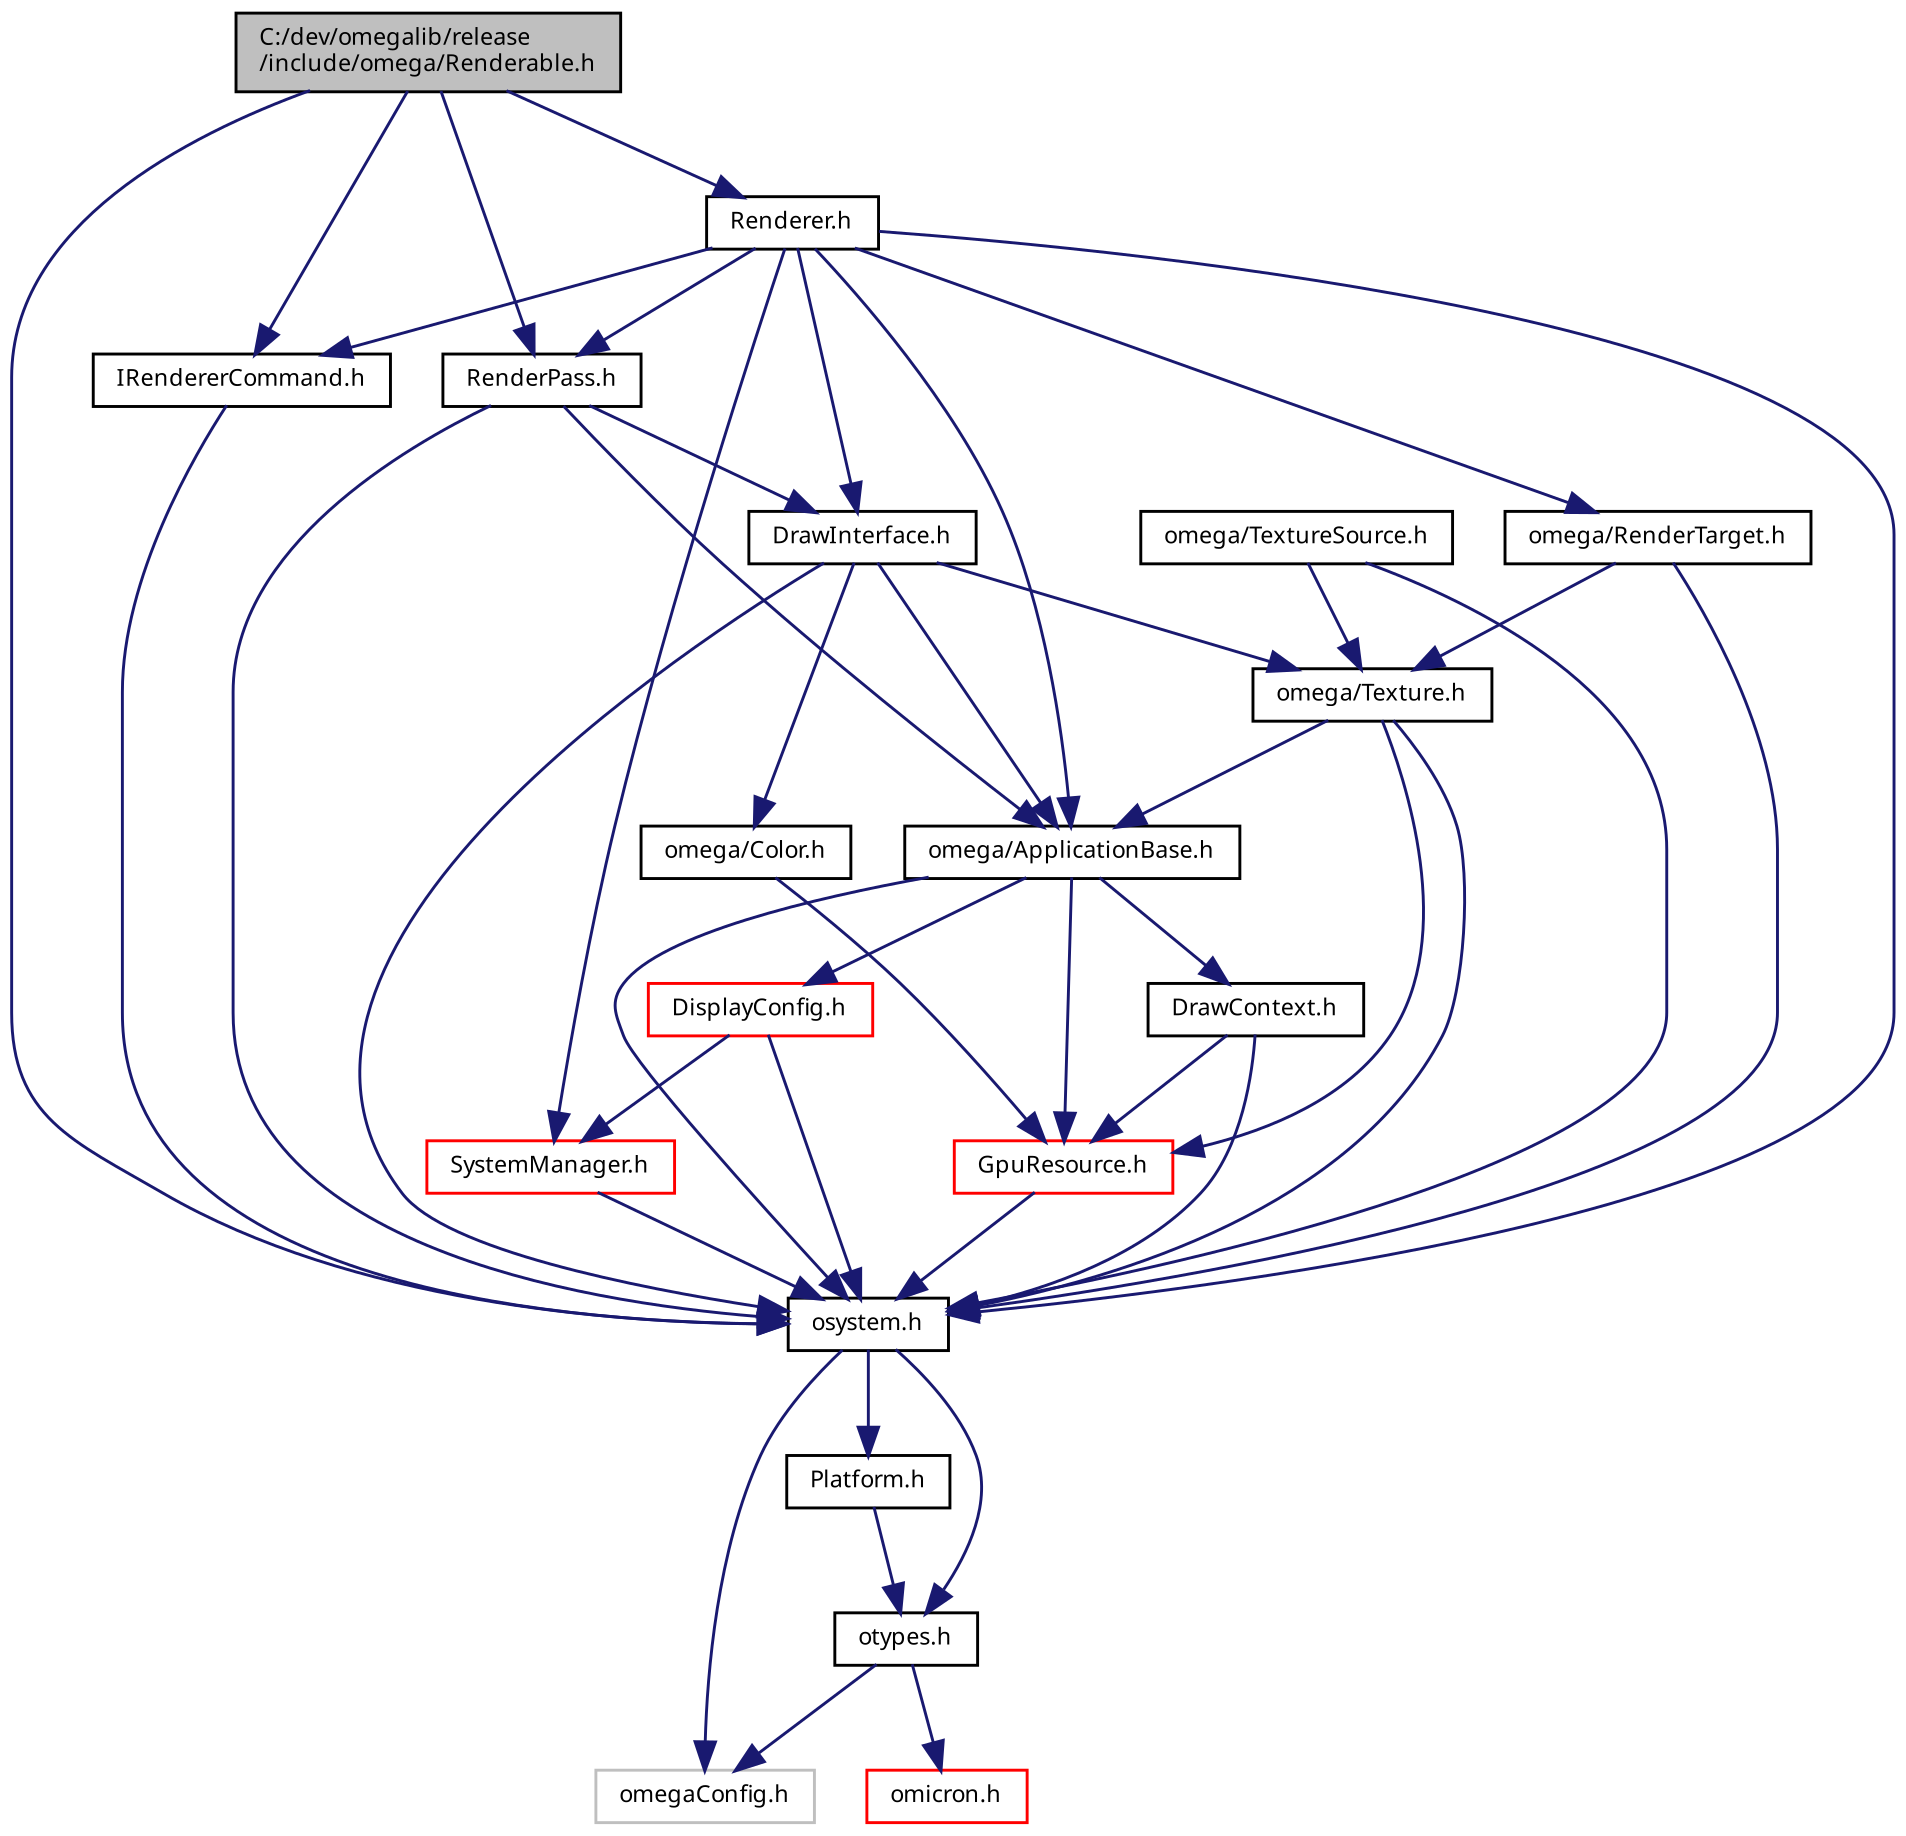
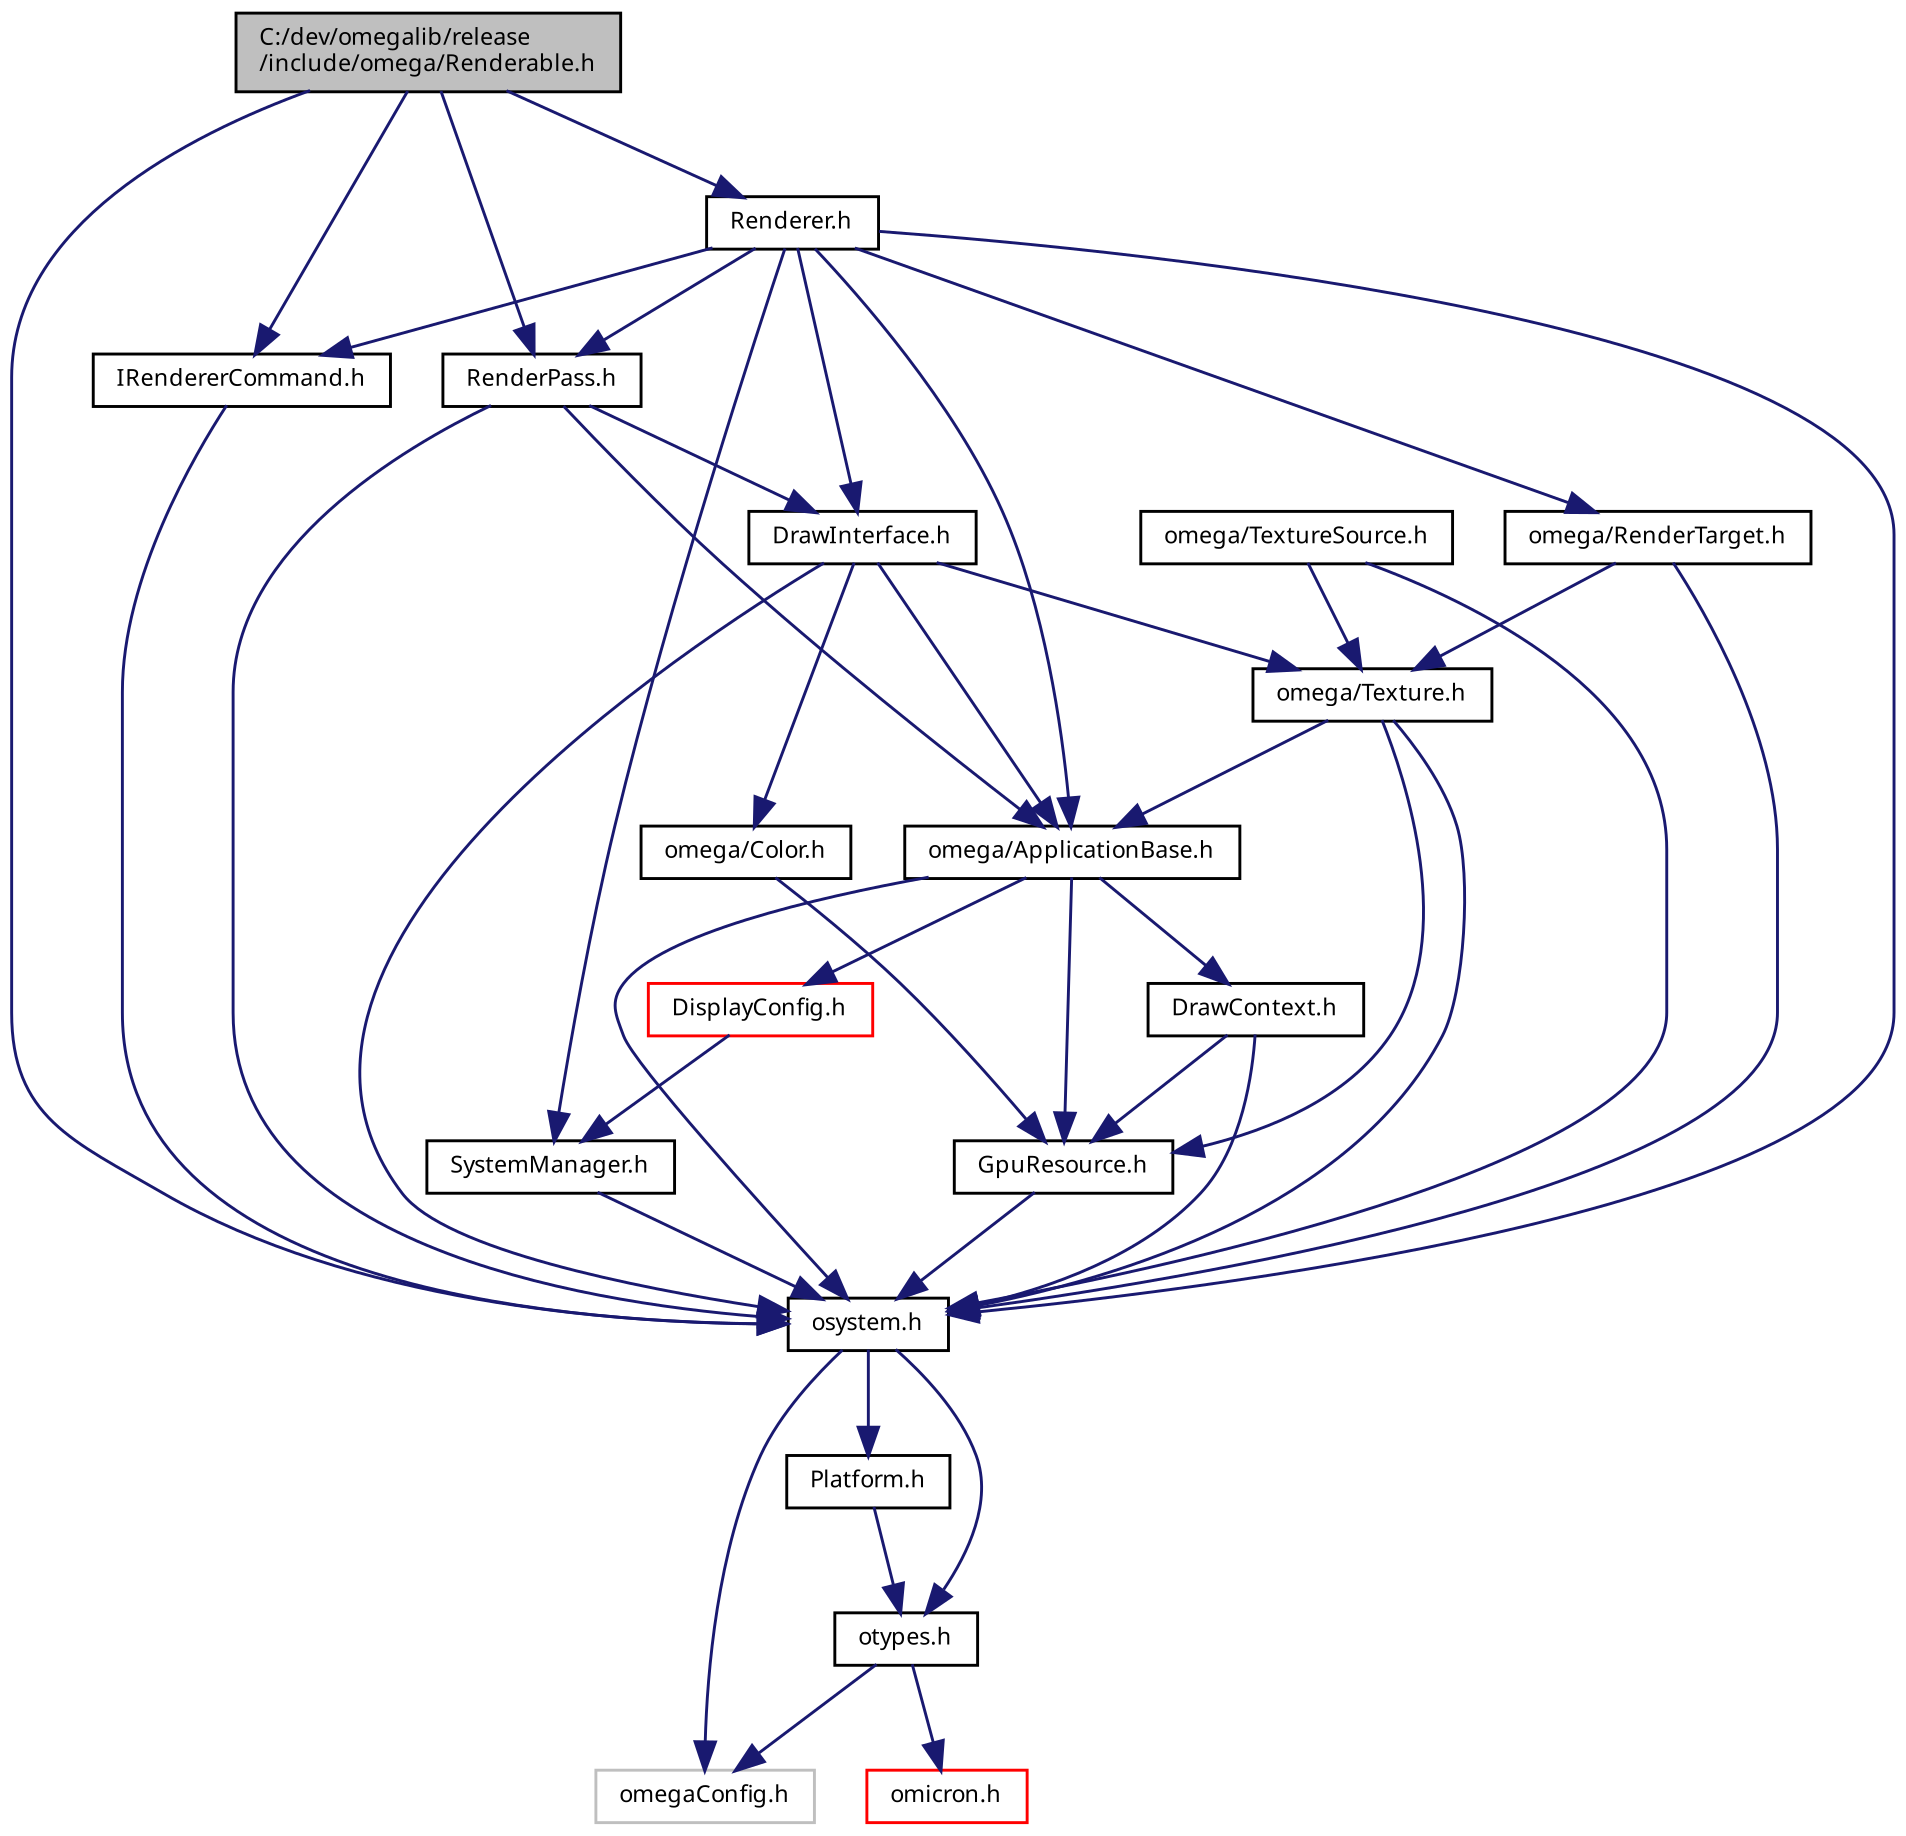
(810, 1153) -> none
(551, 1167) -> (551, 1167)
(1064, 1167) -> (1064, 1167)
